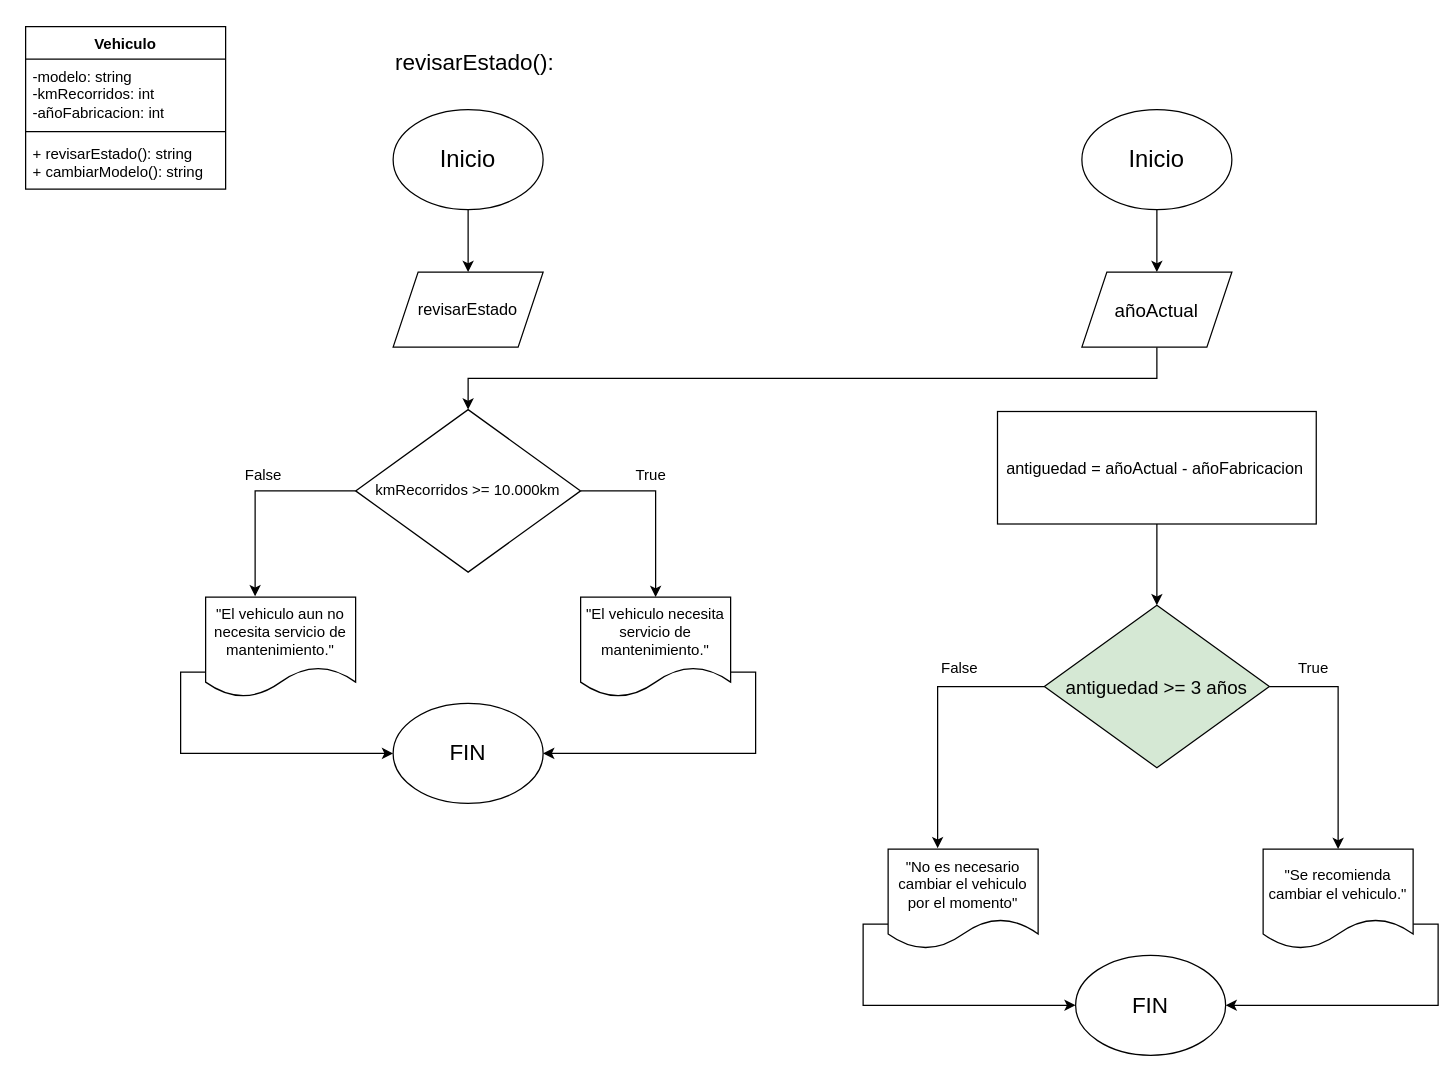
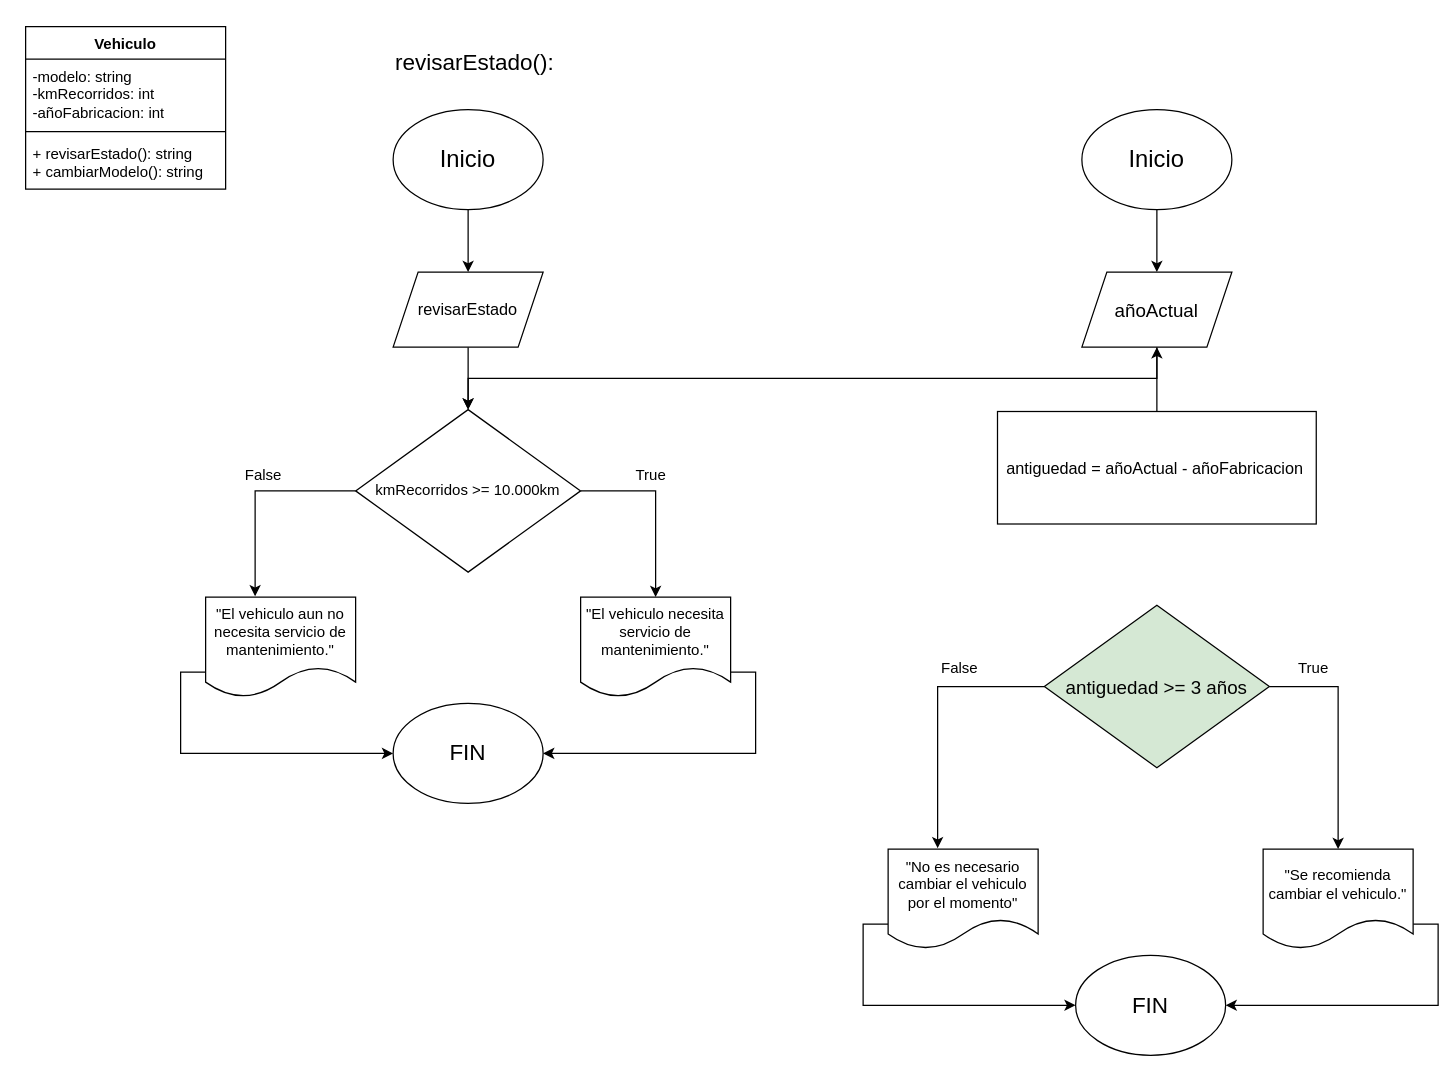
none -> (468, 361)
(1157, 560) -> (1157, 395)
